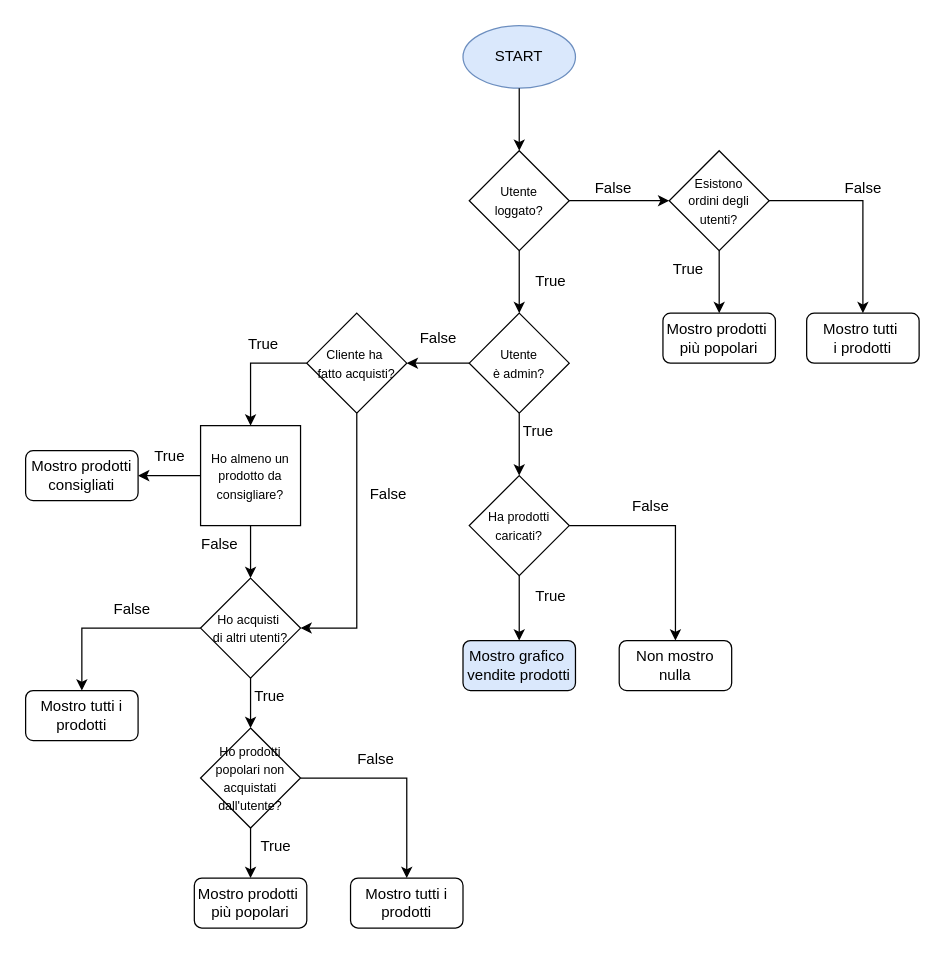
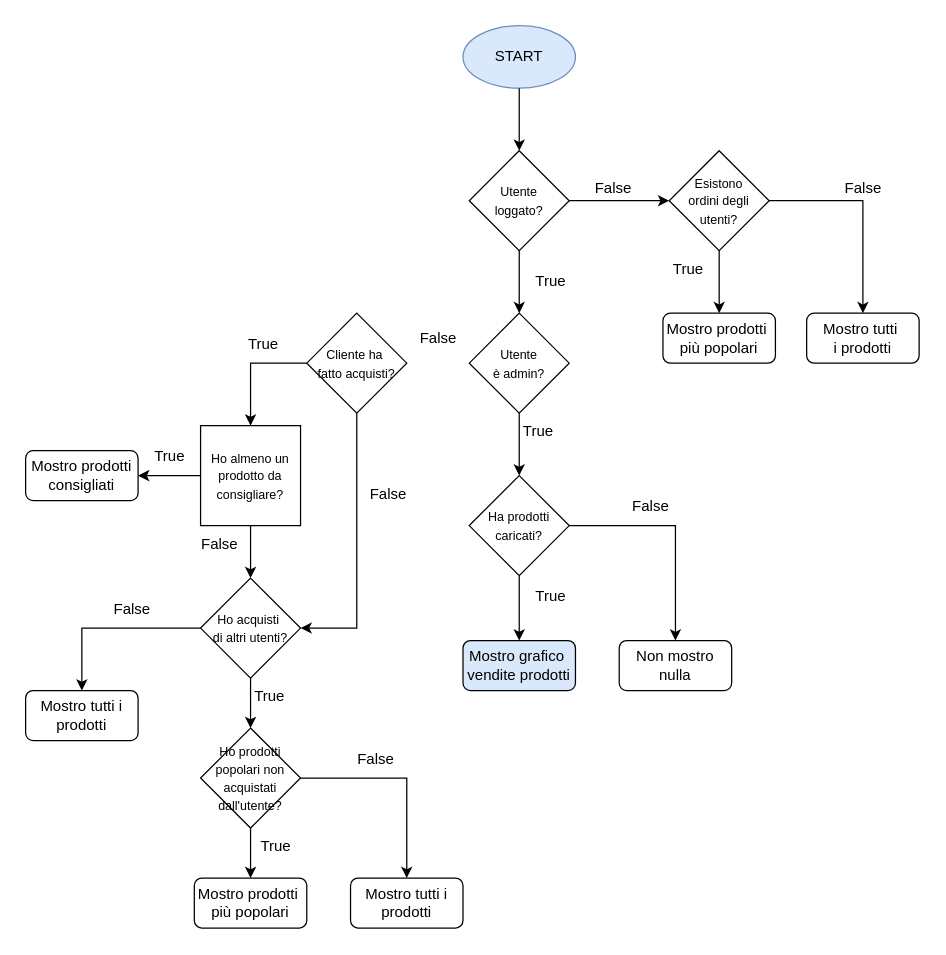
(442, 363) -> none
